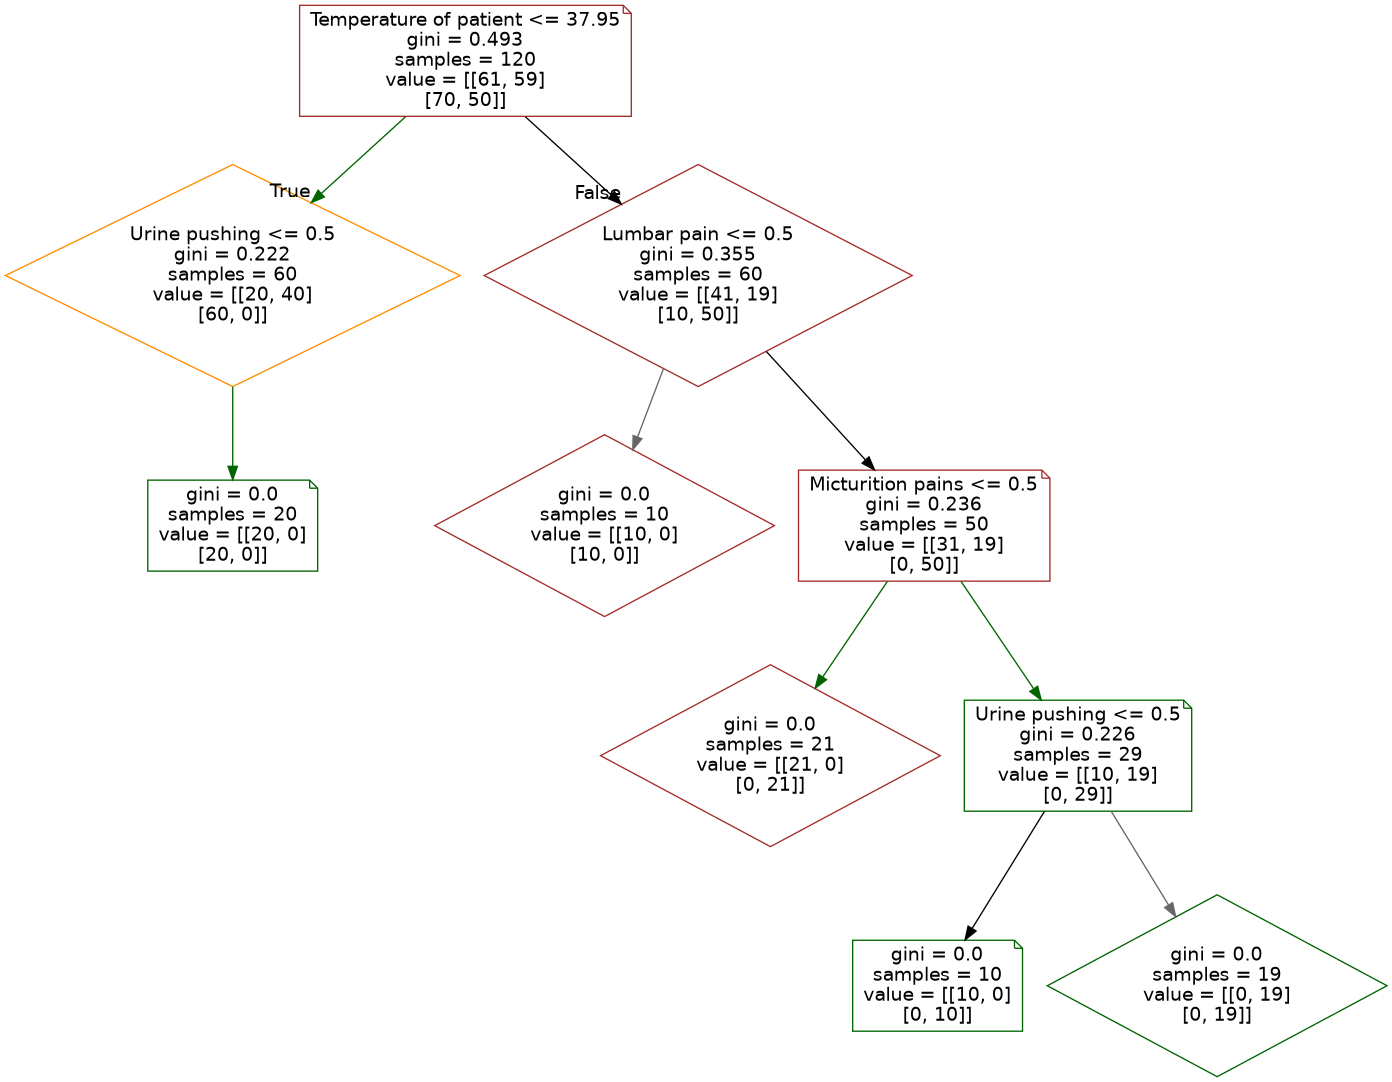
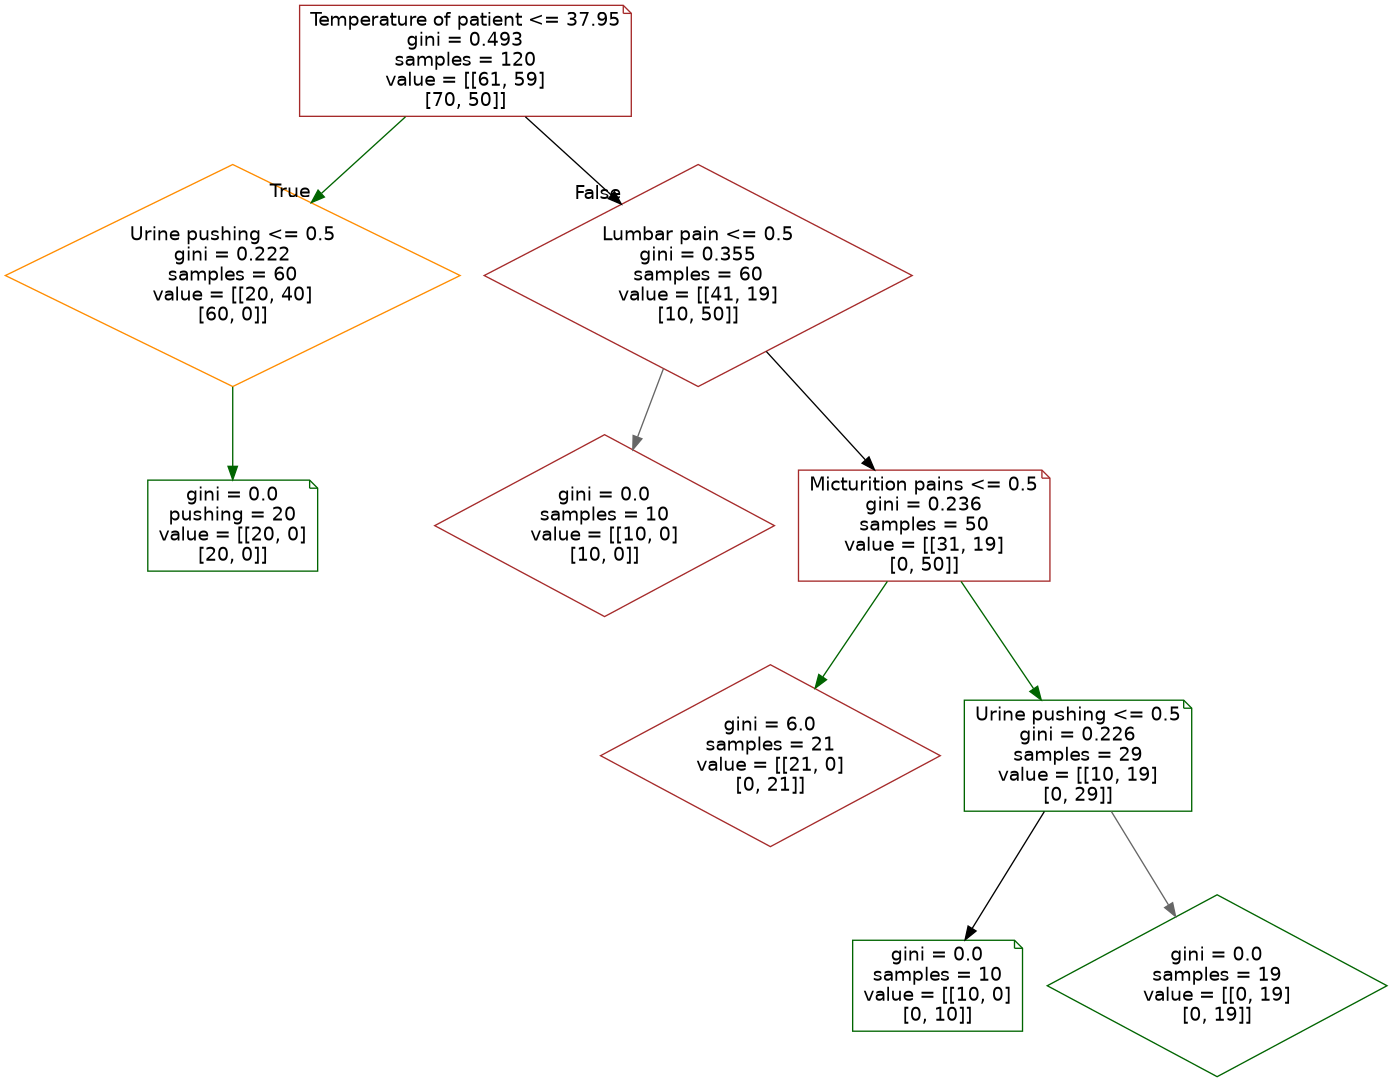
(233, 526) -> (233, 526)
(770, 756) -> (770, 756)
